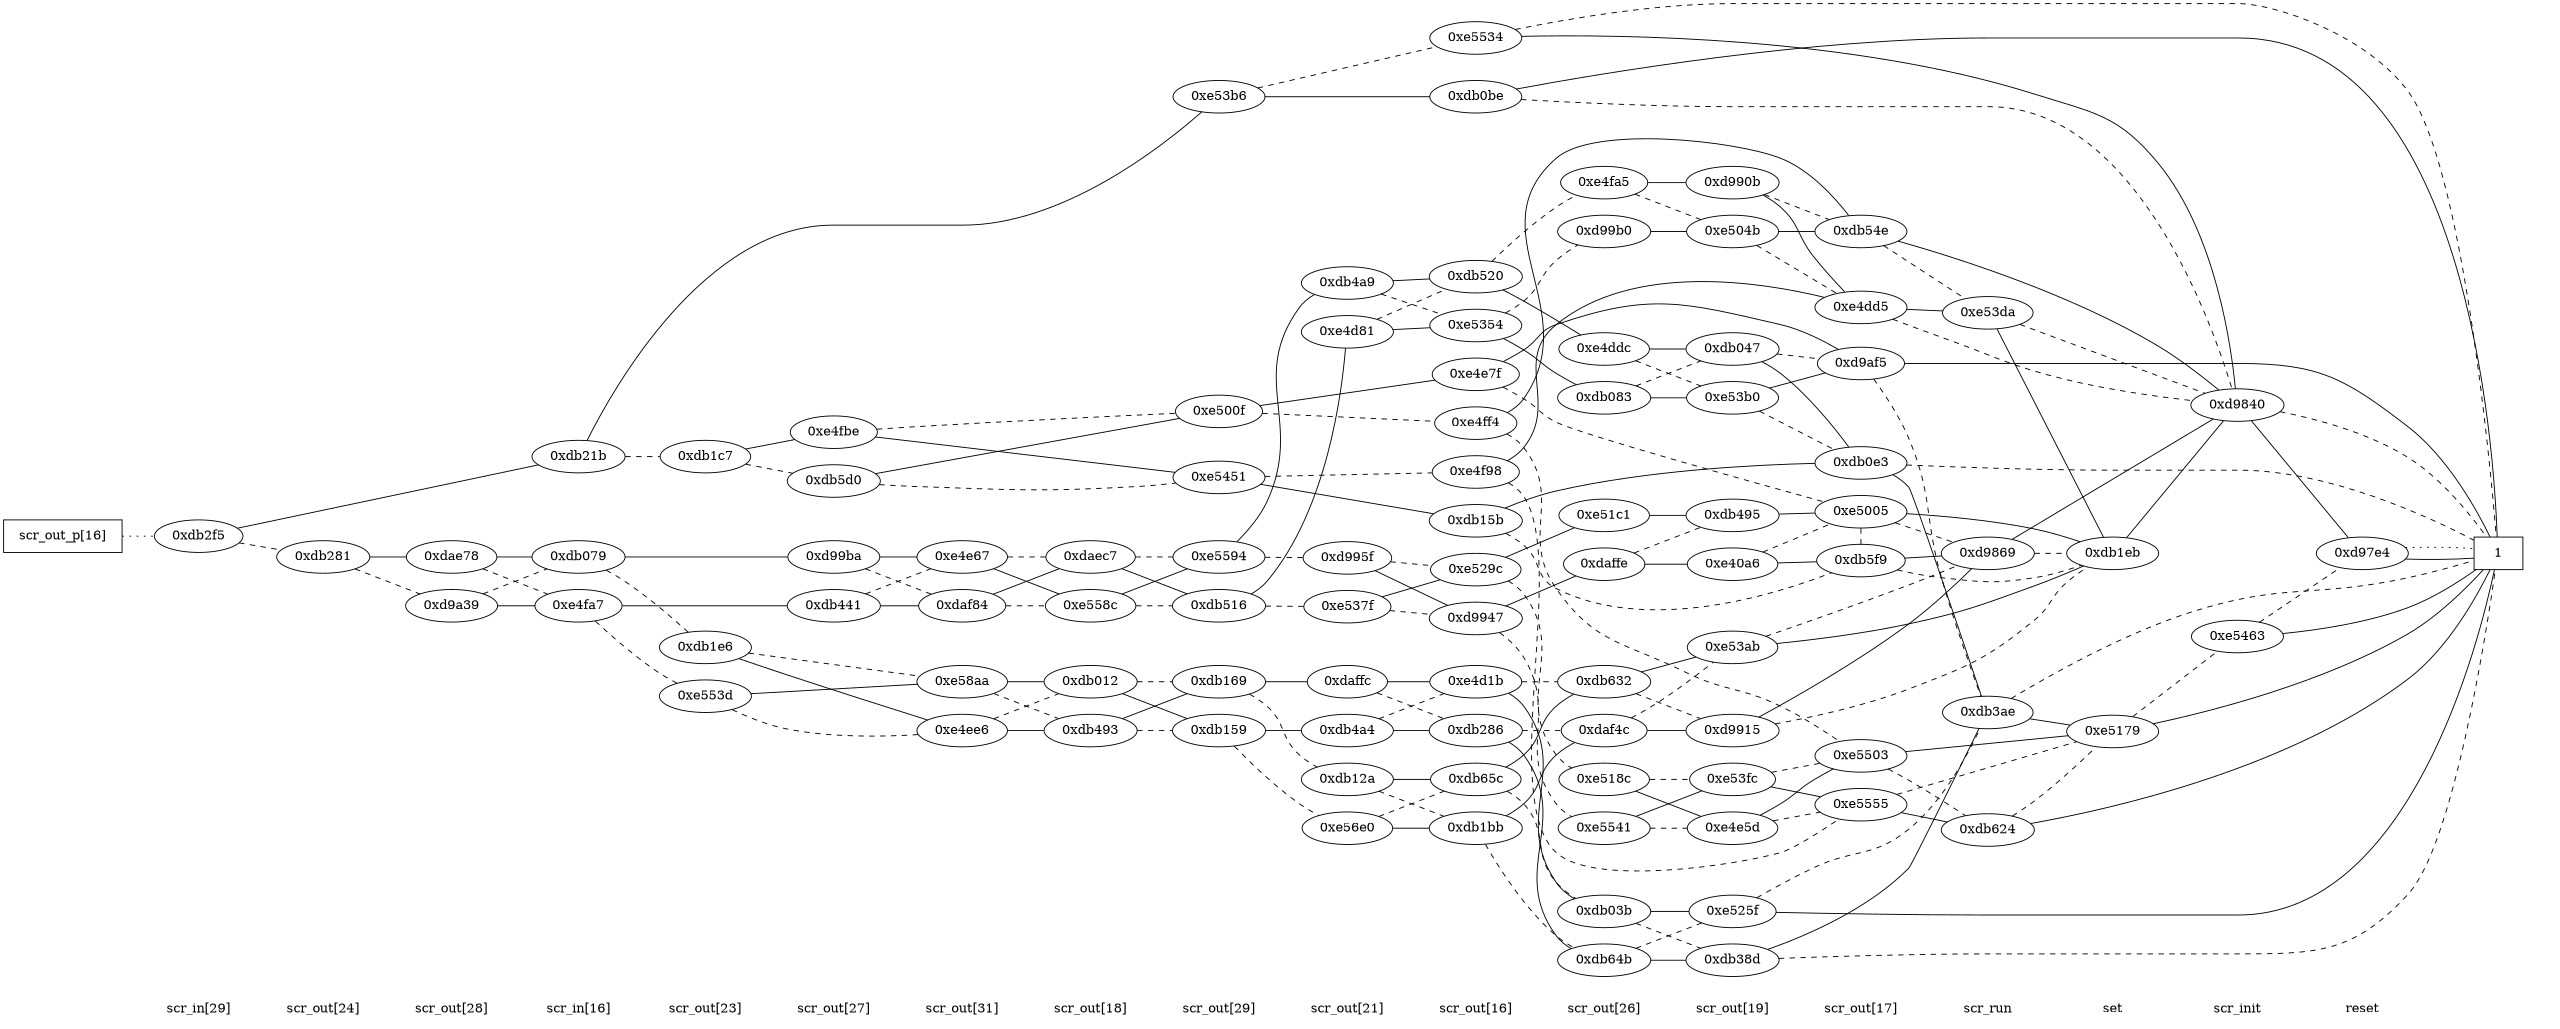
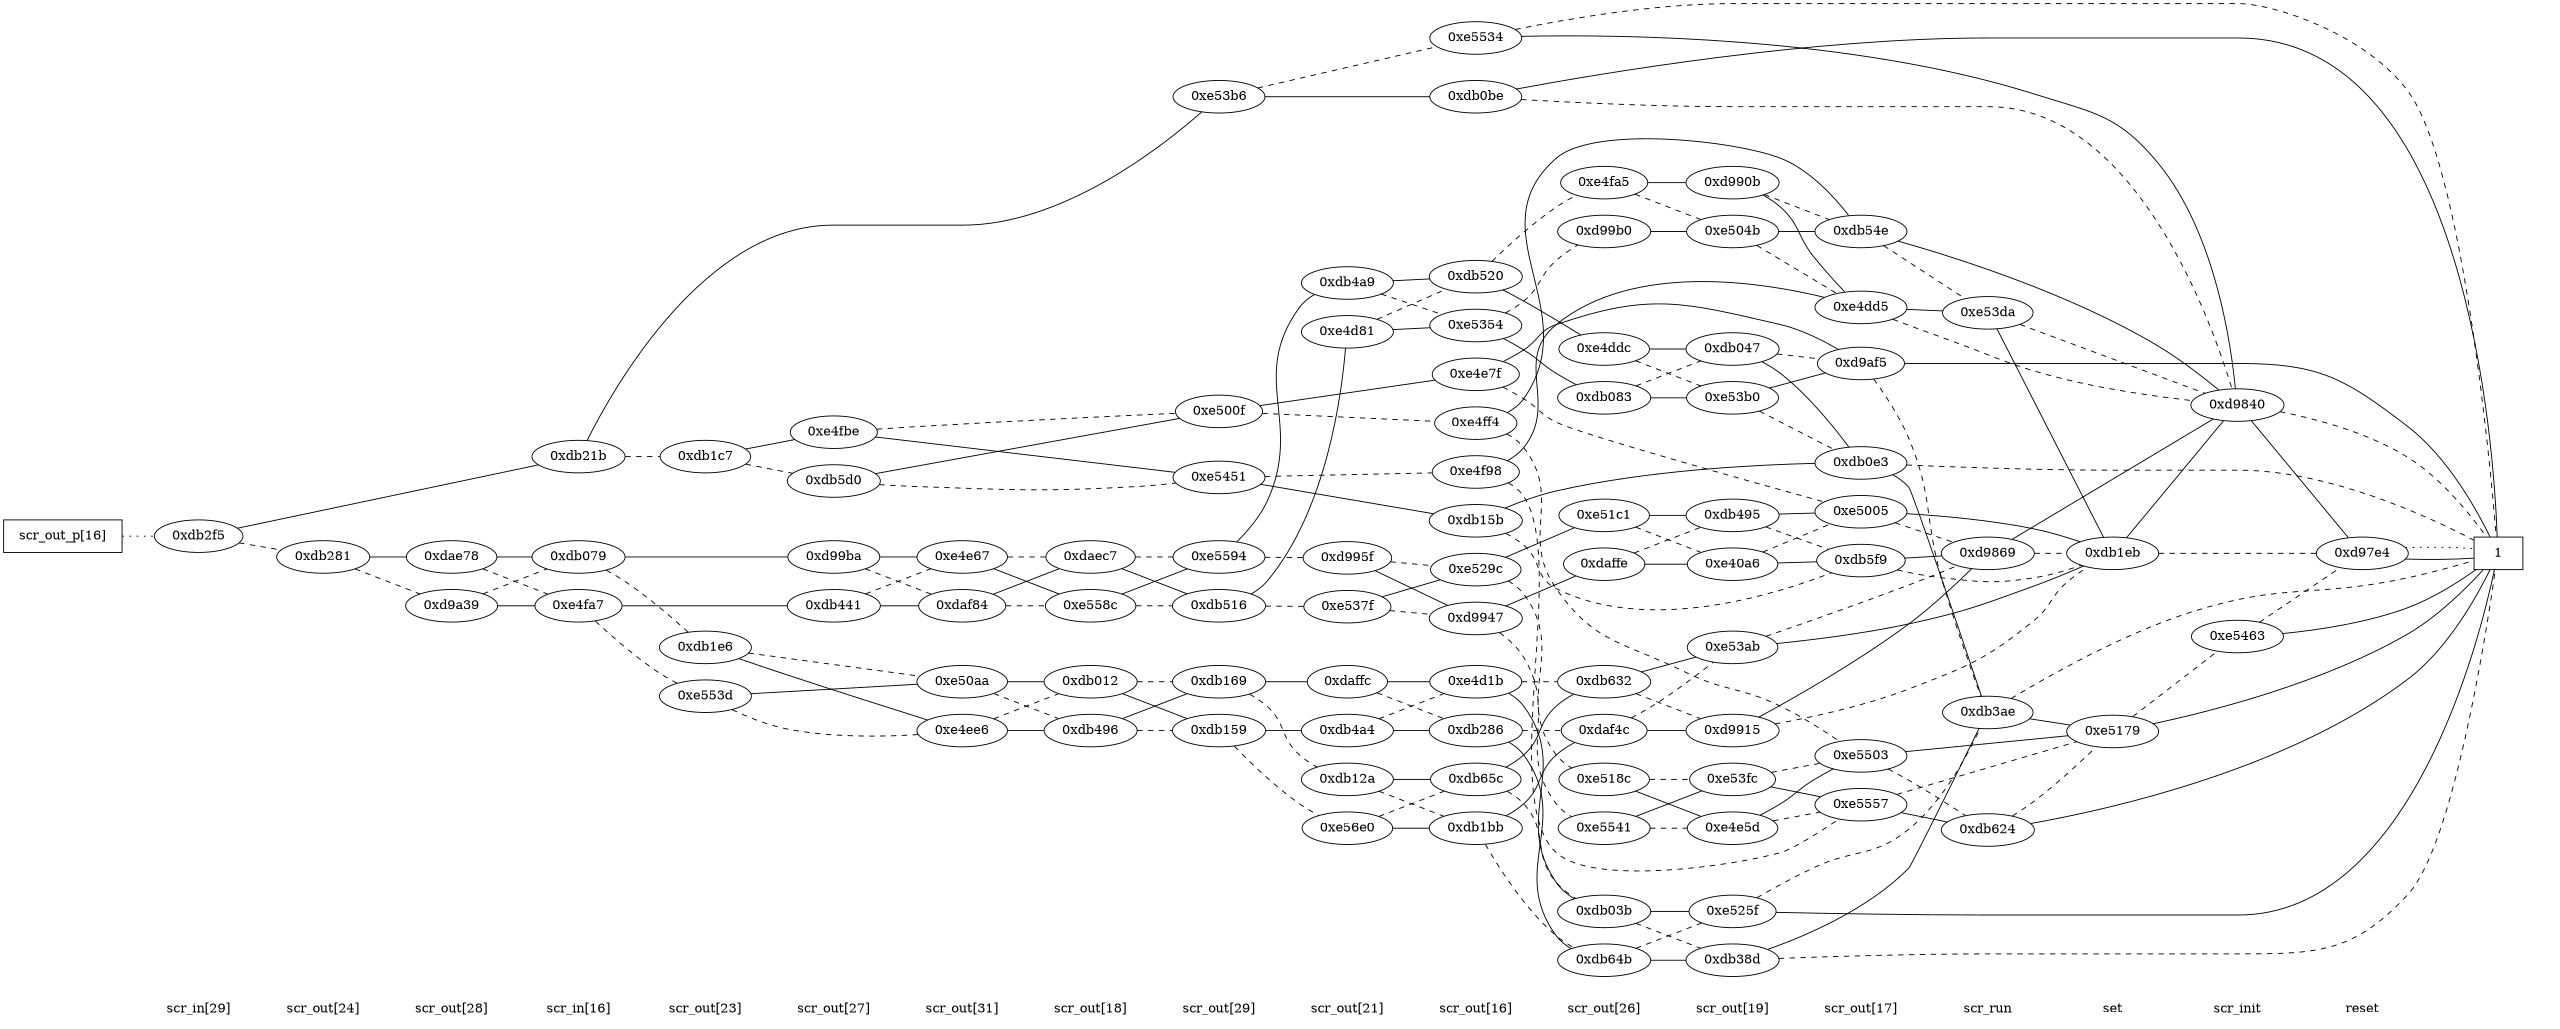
(1861, 536) -> (1805, 541)
none -> (1660, 537)
none -> (2237, 553)
(962, 682) -> (962, 682)
(1091, 731) -> (1091, 731)
(1861, 805) -> (1861, 805)
